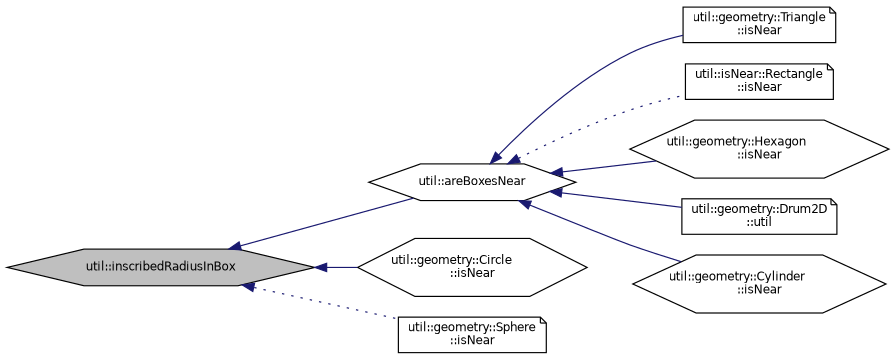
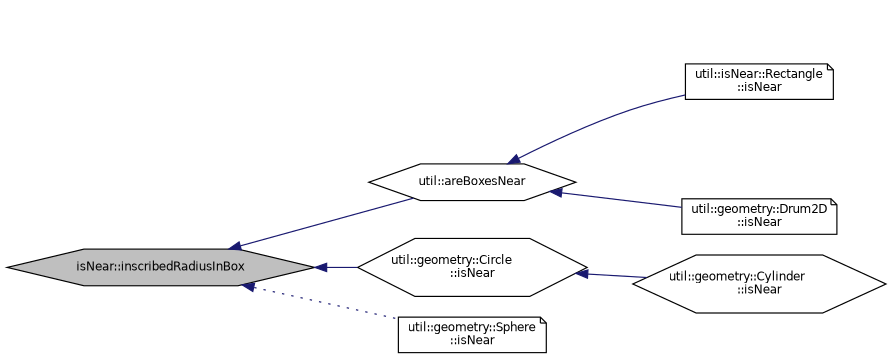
(759, 25) -> none
(600, 121) -> (600, 121)
(759, 149) -> none
(759, 217) -> (759, 217)
(605, 235) -> (617, 276)
(161, 267) -> (161, 267)
